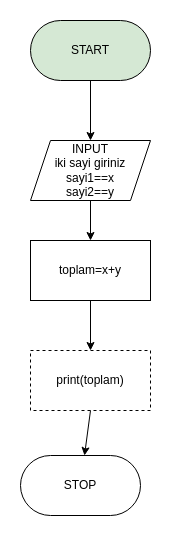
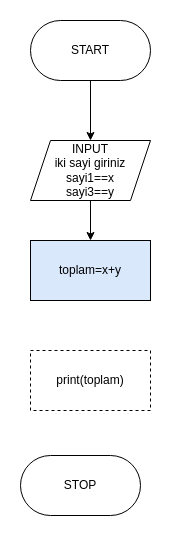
(91, 51) -> (91, 51)
(91, 171) -> (91, 171)
(91, 271) -> (91, 271)
(91, 322) -> none
(88, 429) -> none
